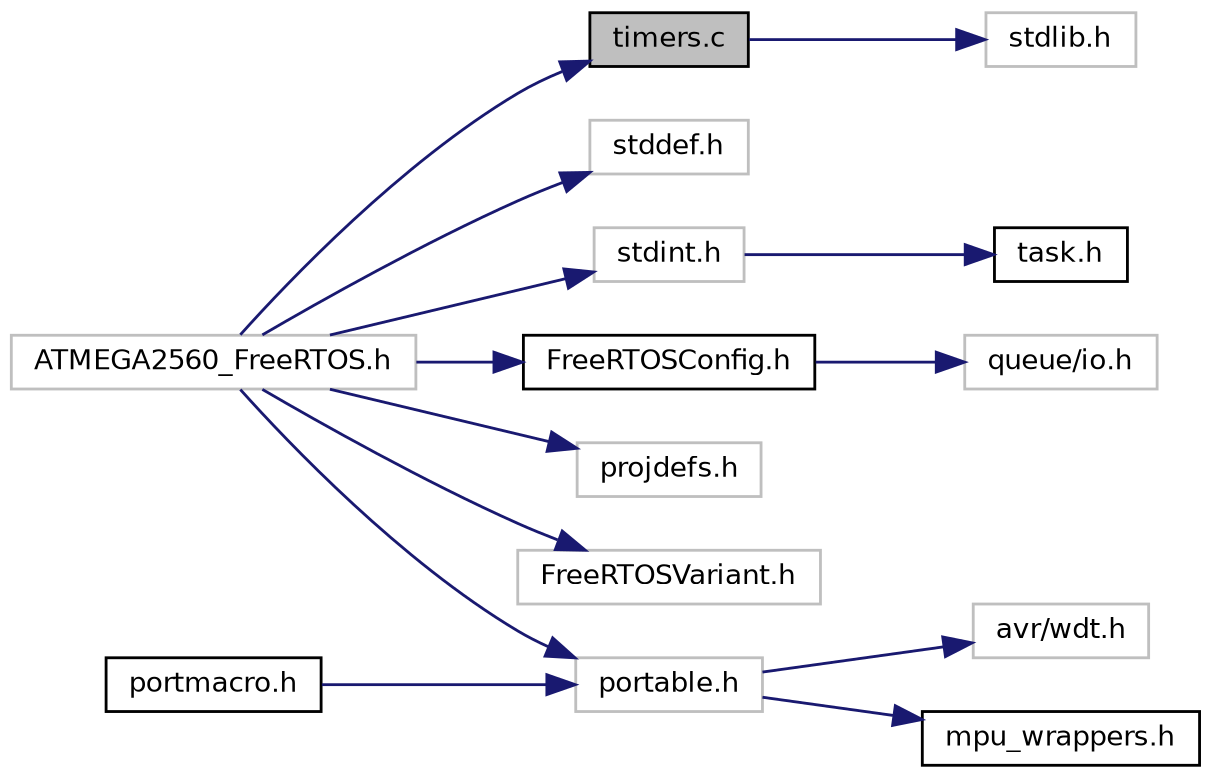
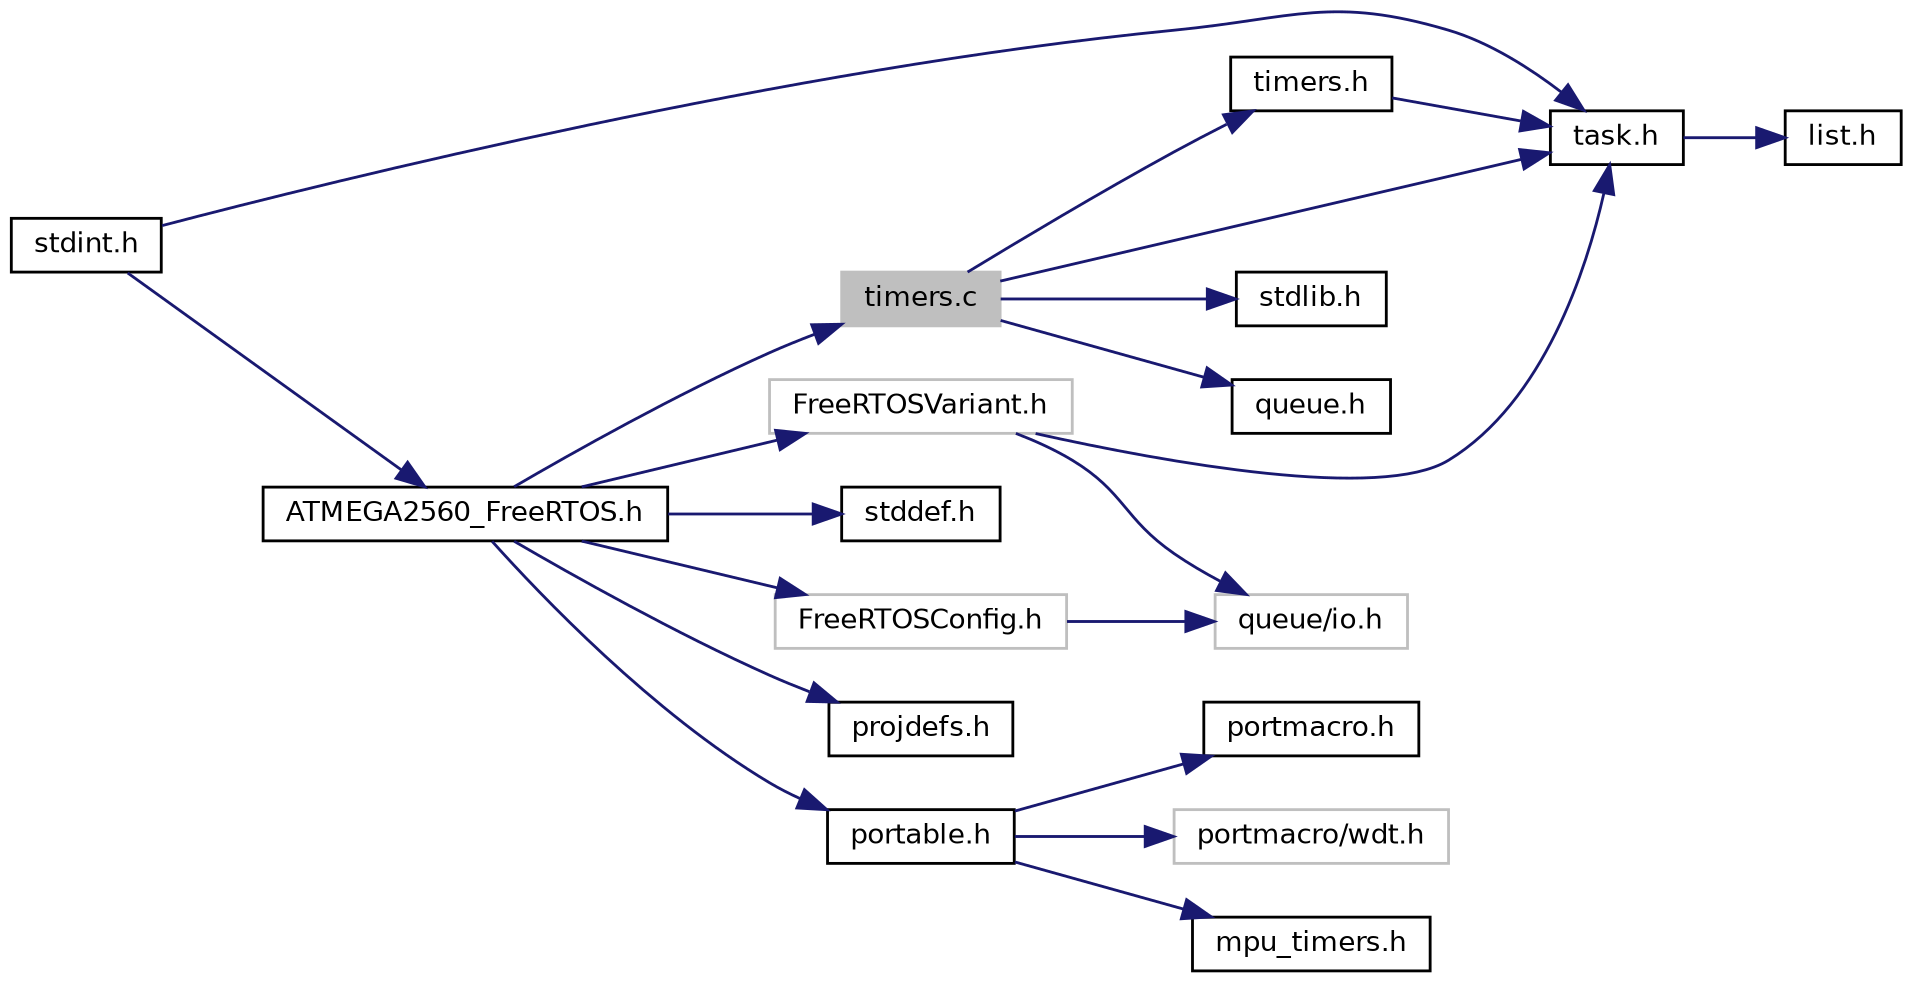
(669, 40) -> (921, 299)
(1061, 40) -> (1311, 299)
none -> (1311, 84)
none -> (1843, 138)
(669, 147) -> (921, 514)
none -> (1261, 220)
(669, 255) -> (86, 245)
(448, 307) -> (265, 372)
(214, 362) -> (465, 514)
(669, 362) -> (921, 621)
none -> (1311, 406)
(669, 470) -> (921, 729)
none -> (1399, 474)
none -> (1121, 503)
(1061, 631) -> (1311, 836)
(434, 685) -> (1099, 787)
(669, 685) -> (921, 836)
(1061, 738) -> (1311, 944)
